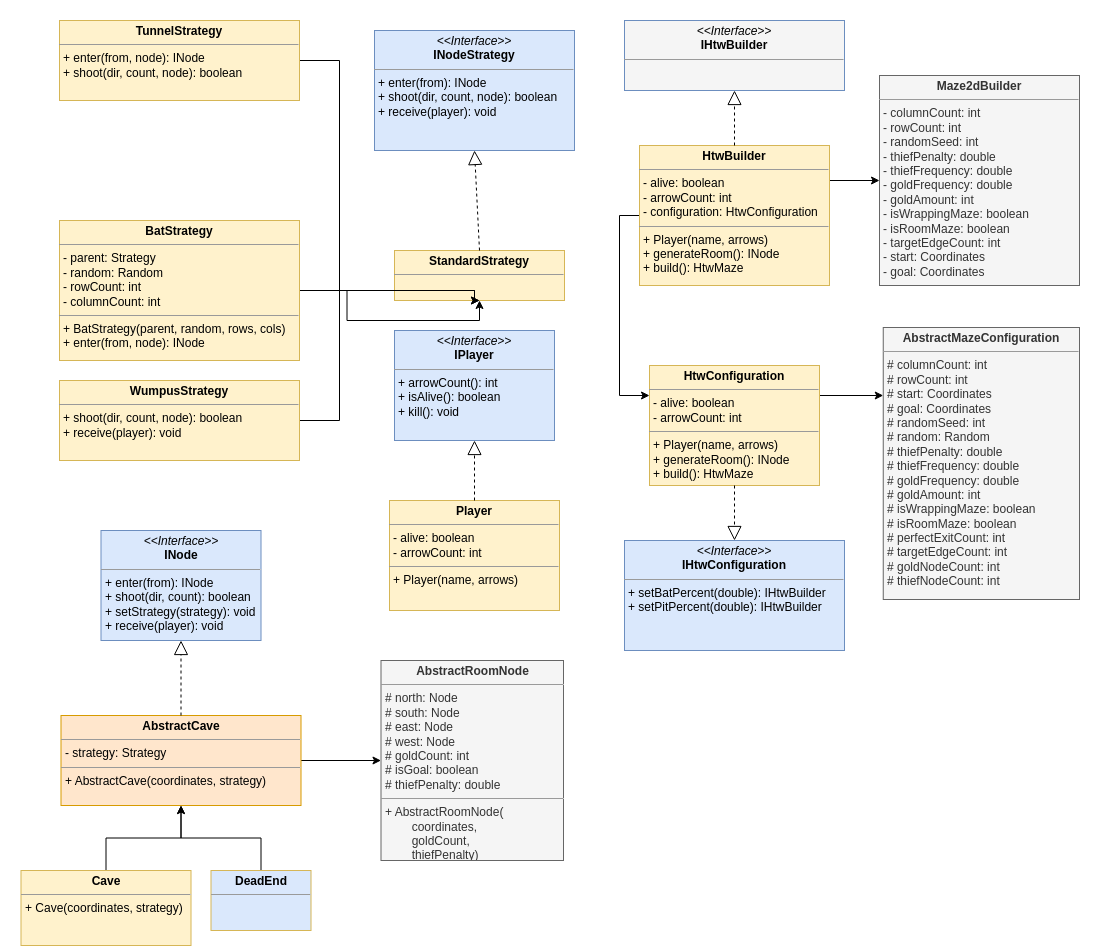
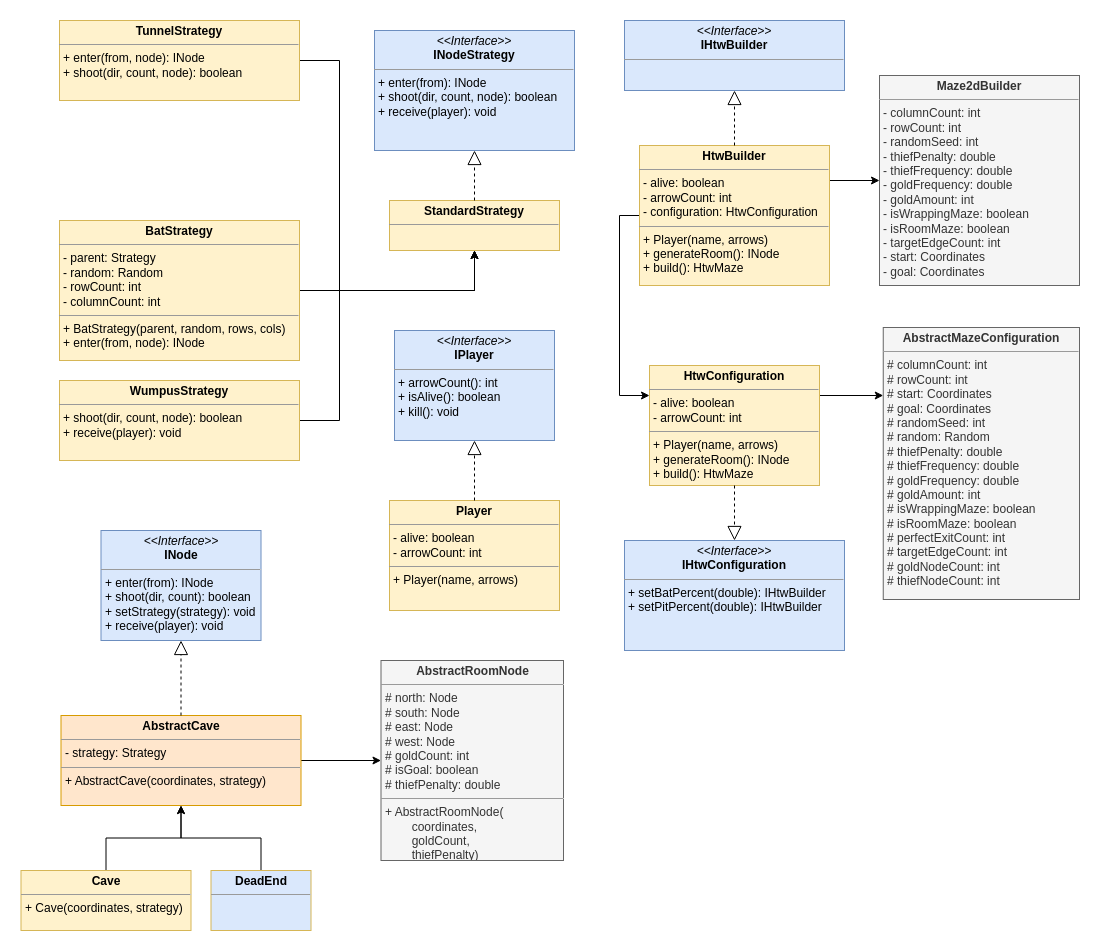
(735, 56) -> (735, 56)
(480, 276) -> (475, 226)
(106, 908) -> (106, 901)
